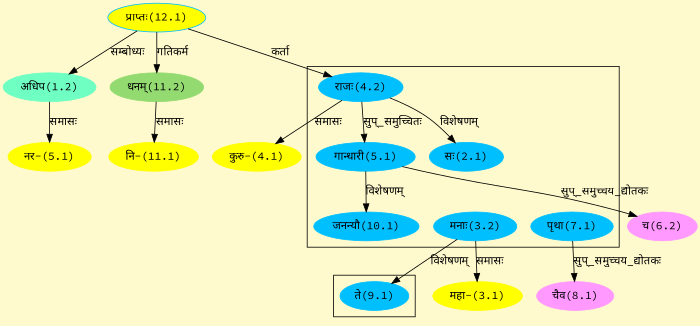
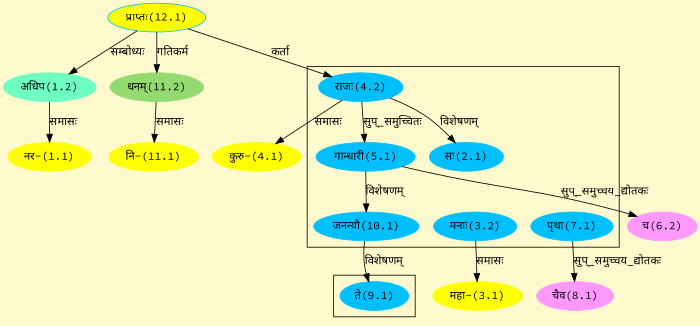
(50, 157) -> (50, 157)
(428, 259) -> (364, 258)
